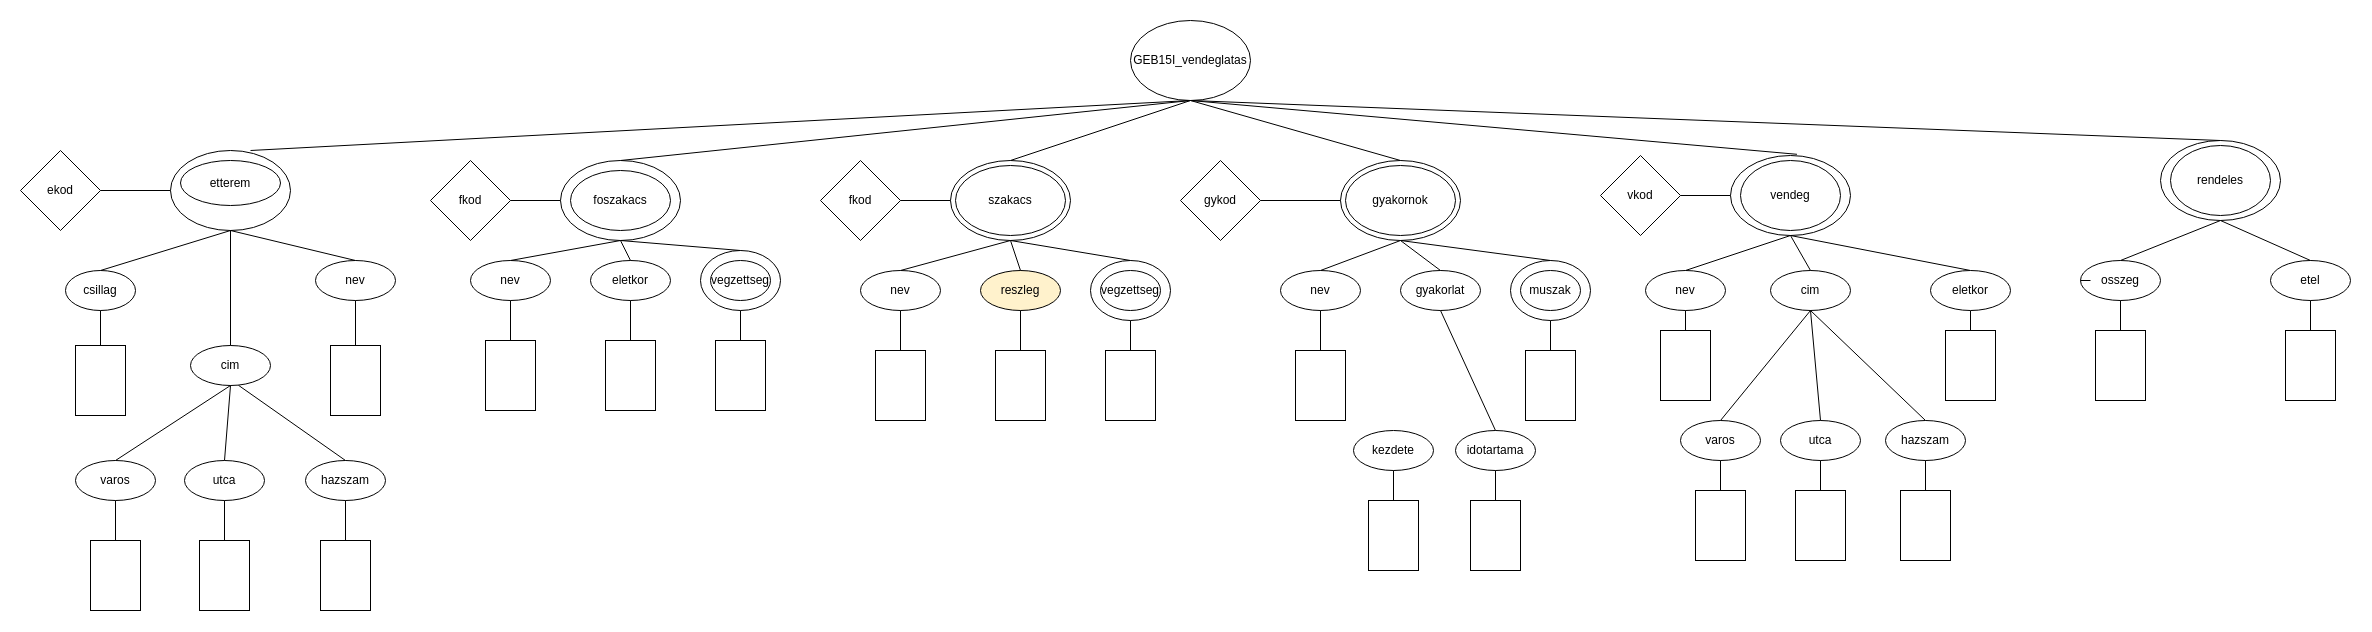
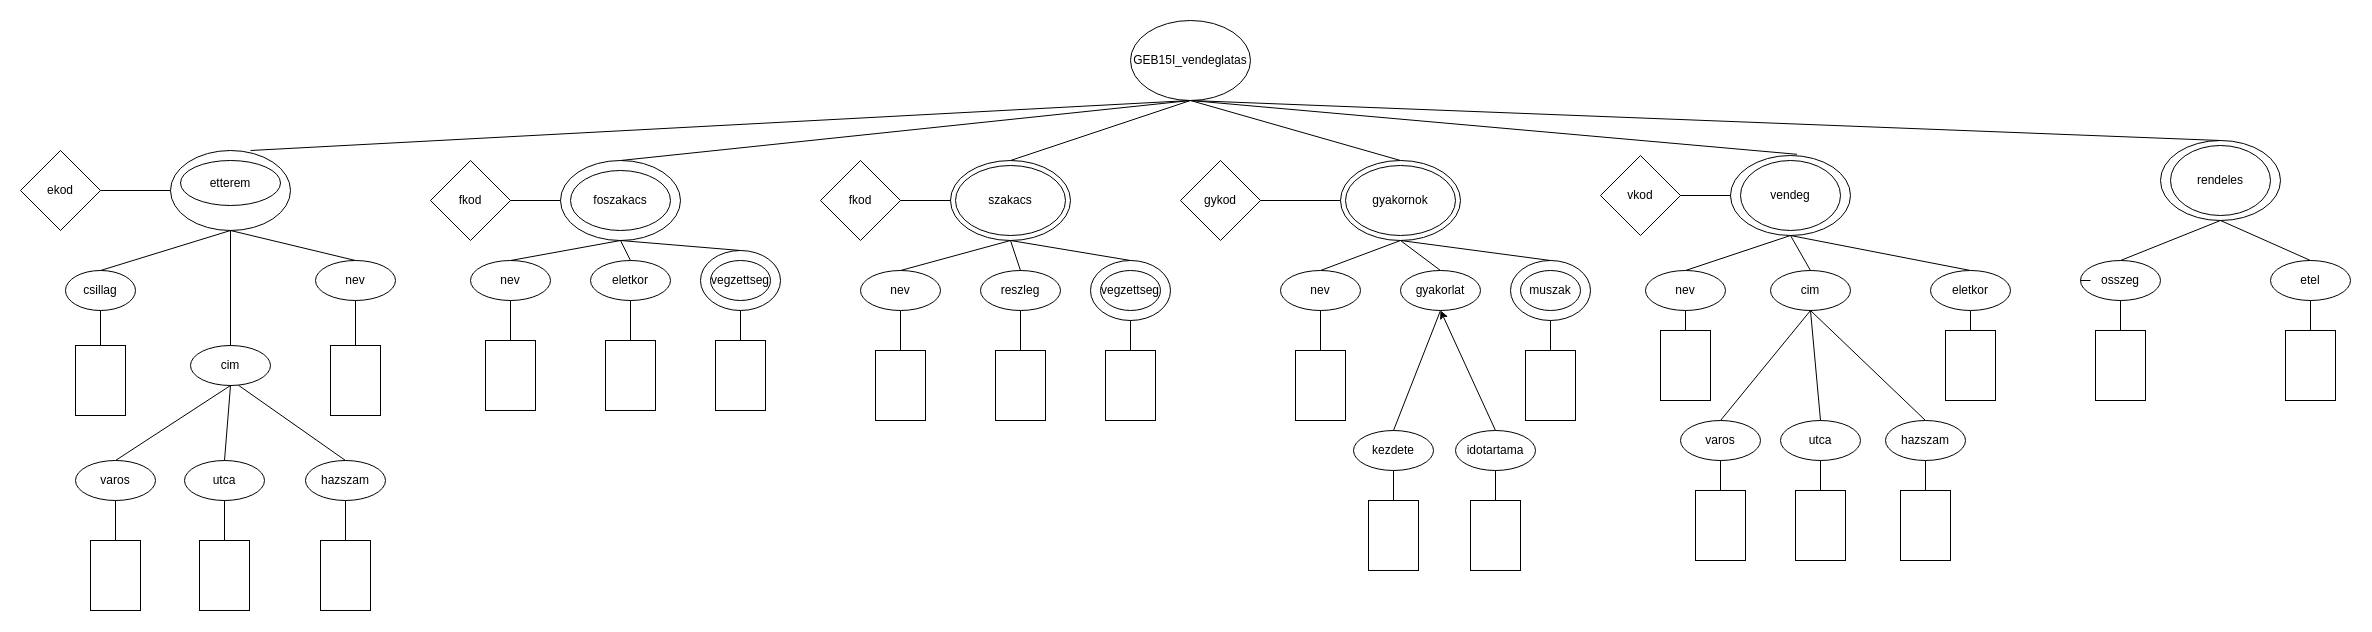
(1021, 291) -> (1021, 291)
(1443, 316) -> (1444, 318)
none -> (1416, 372)
